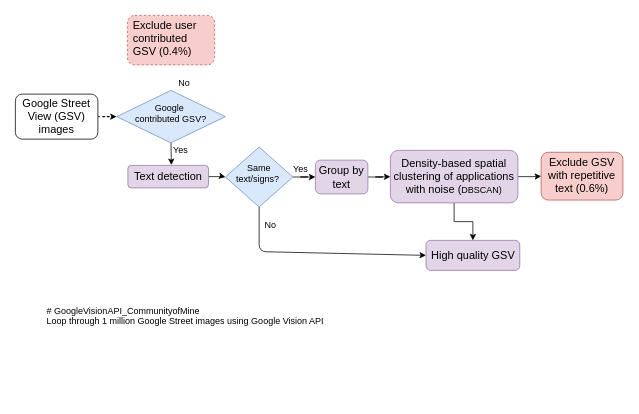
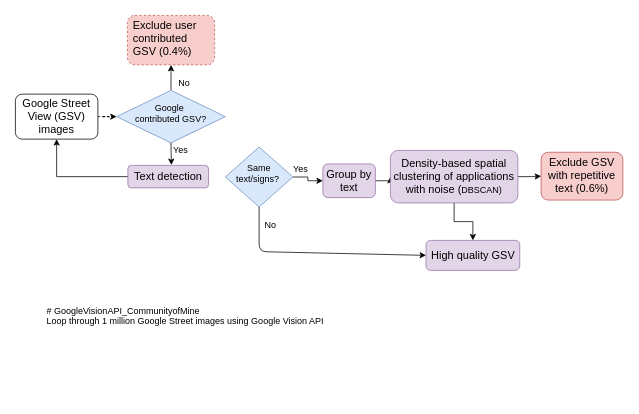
none -> (171, 71)
(217, 177) -> (77, 177)
(342, 177) -> (349, 181)
